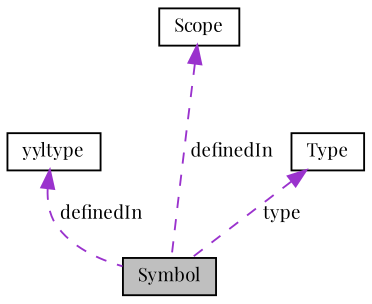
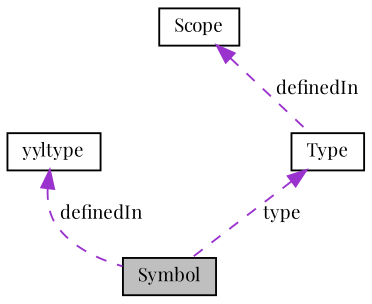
(183, 161) -> (270, 96)
